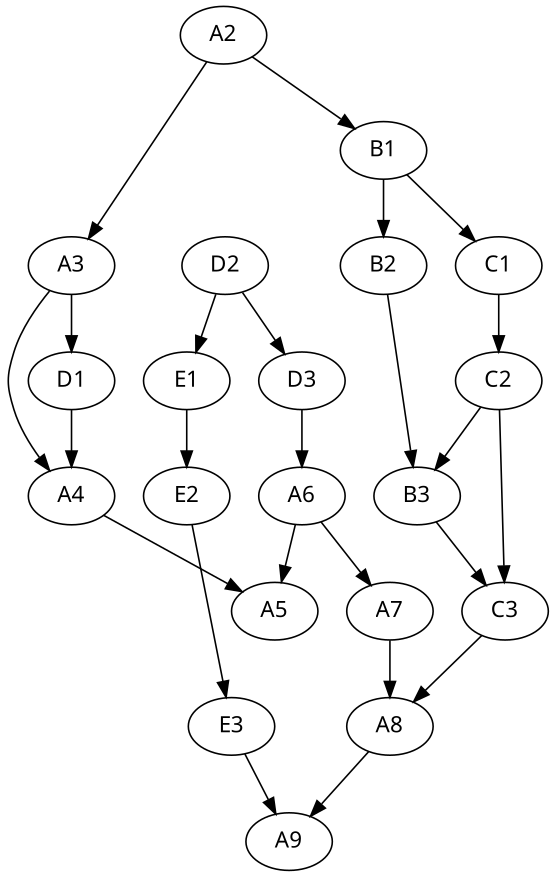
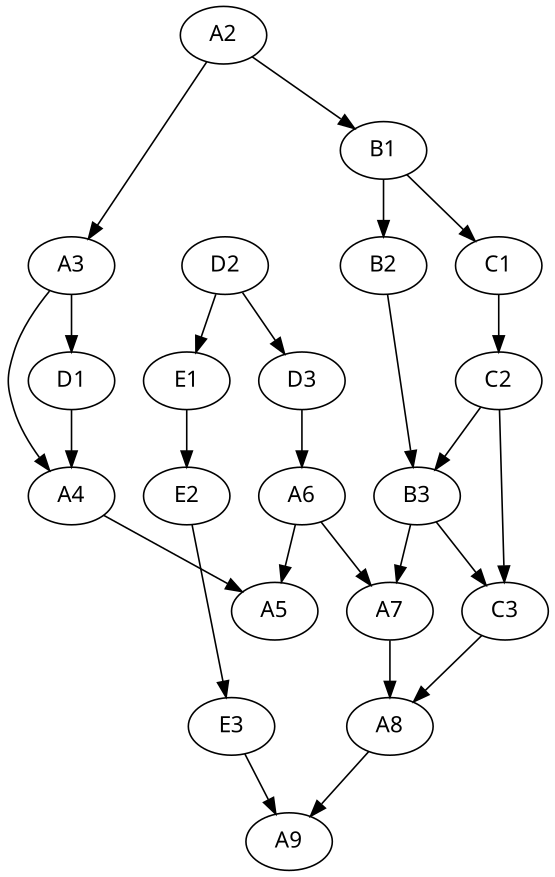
none -> (406, 545)
